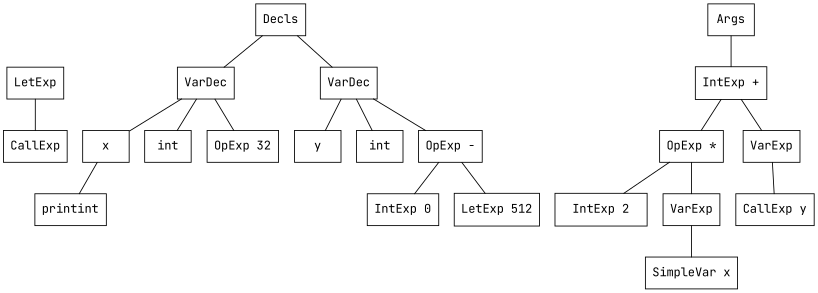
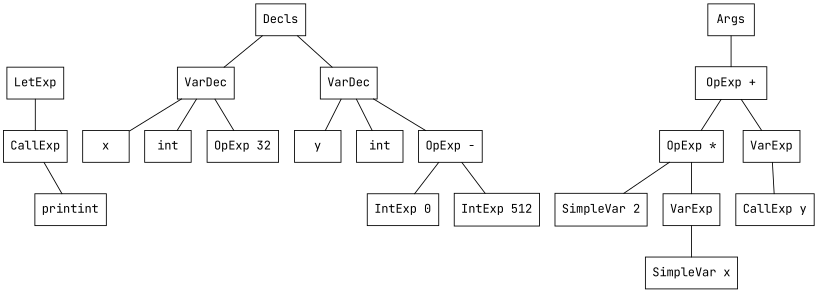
(731, 83) -> (731, 83)
(88, 178) -> (53, 178)
(497, 210) -> (497, 210)
(601, 210) -> (601, 210)
